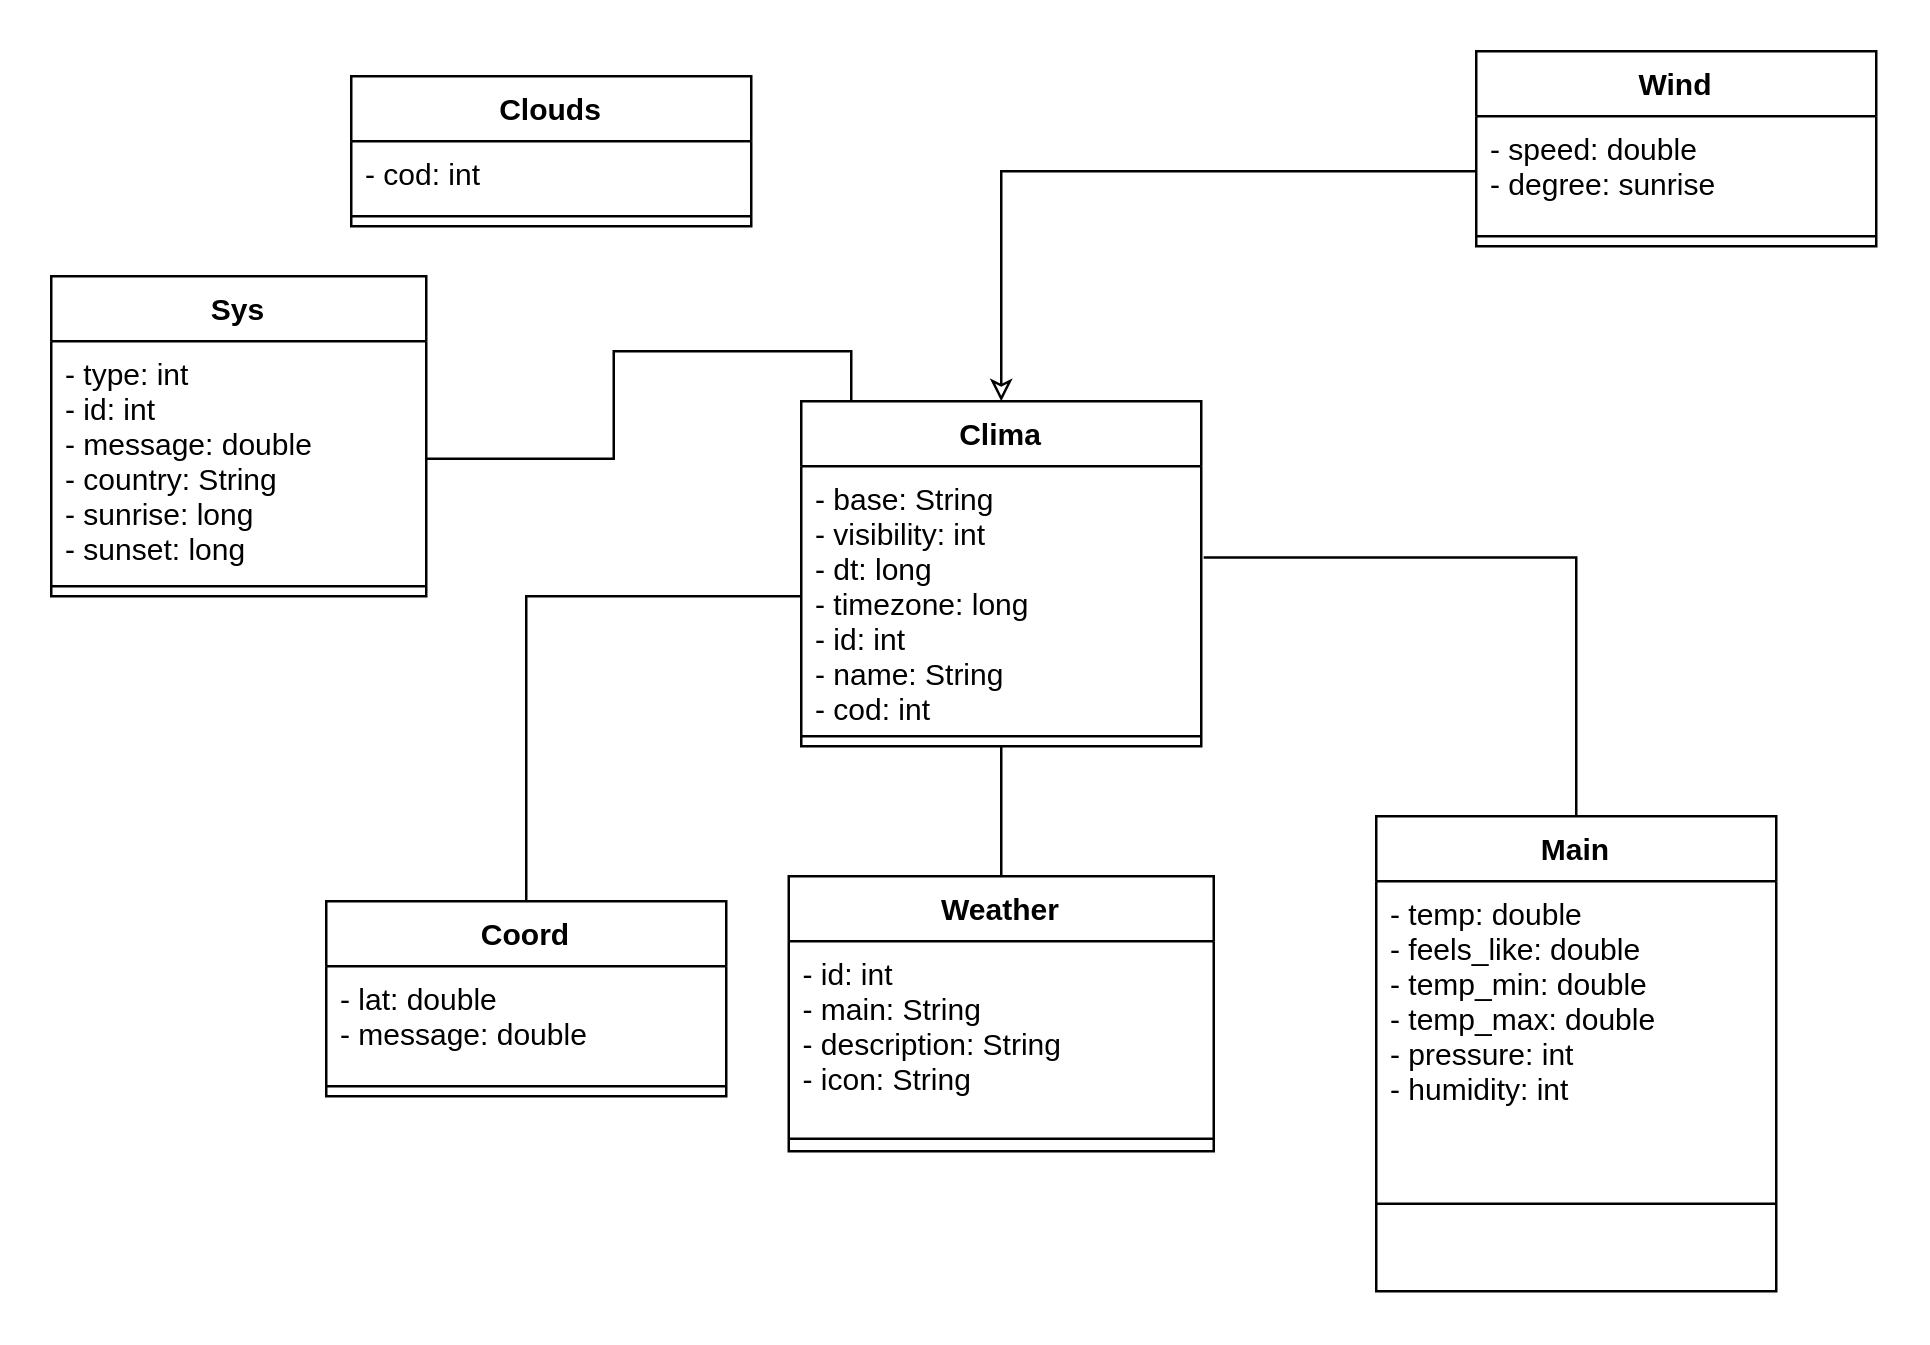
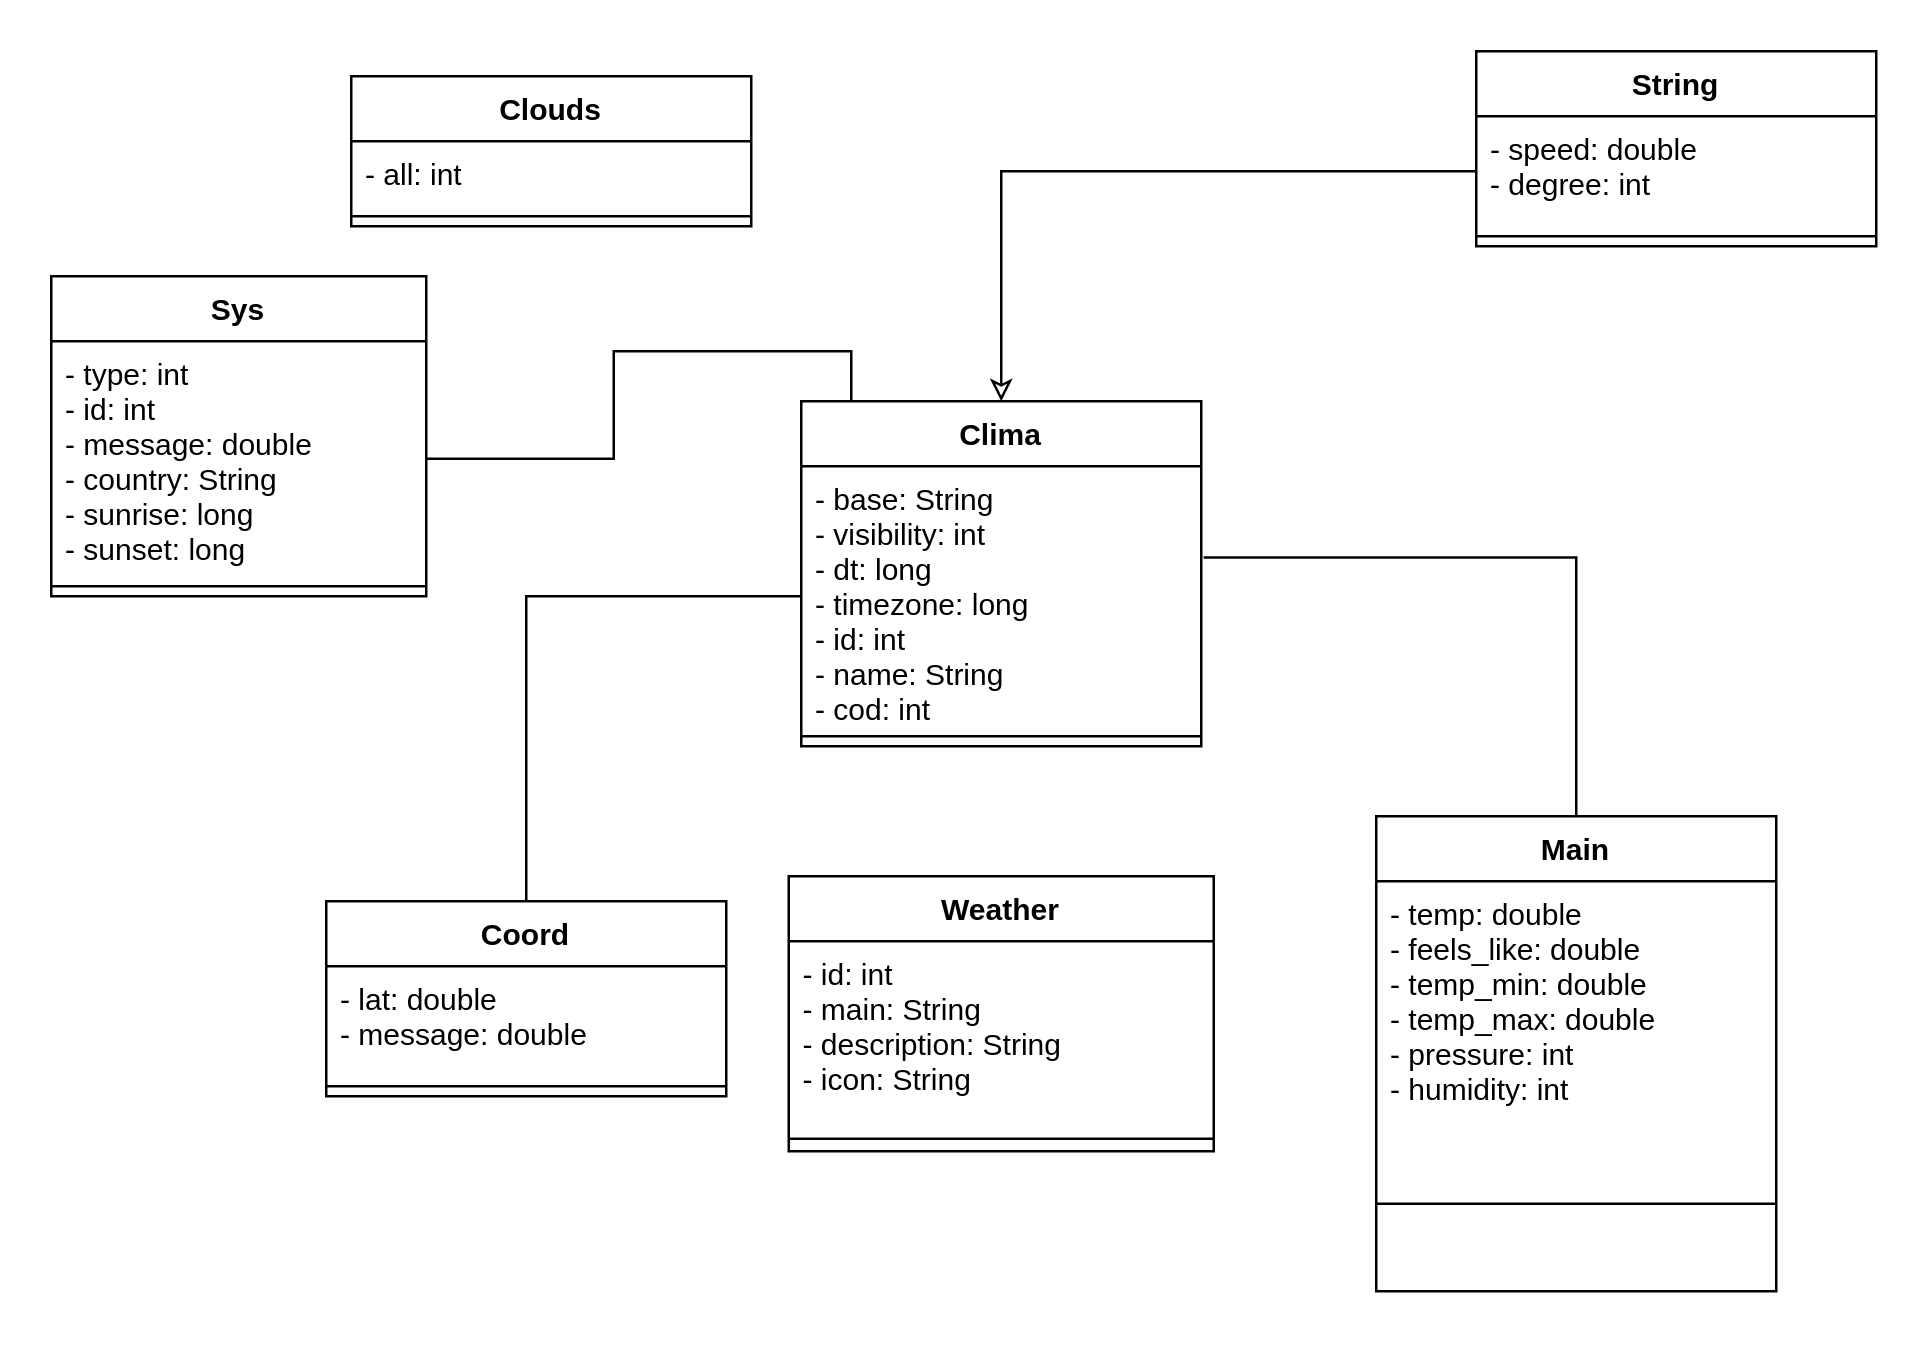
(1675, 85) -> (1675, 85)
(1600, 150) -> (1600, 150)
(433, 175) -> (426, 175)
(1001, 814) -> none
